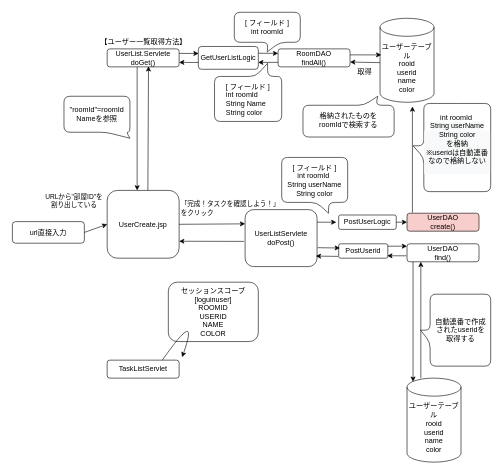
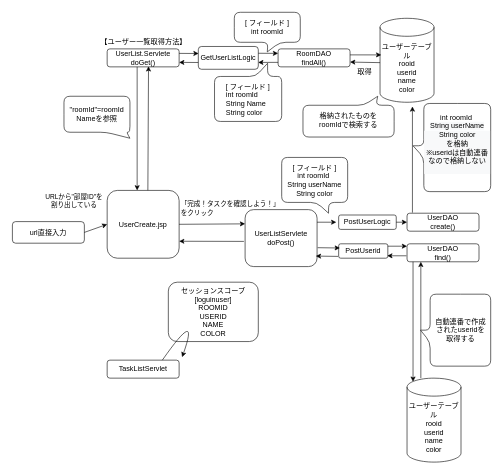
(443, 222) -> (443, 222)
